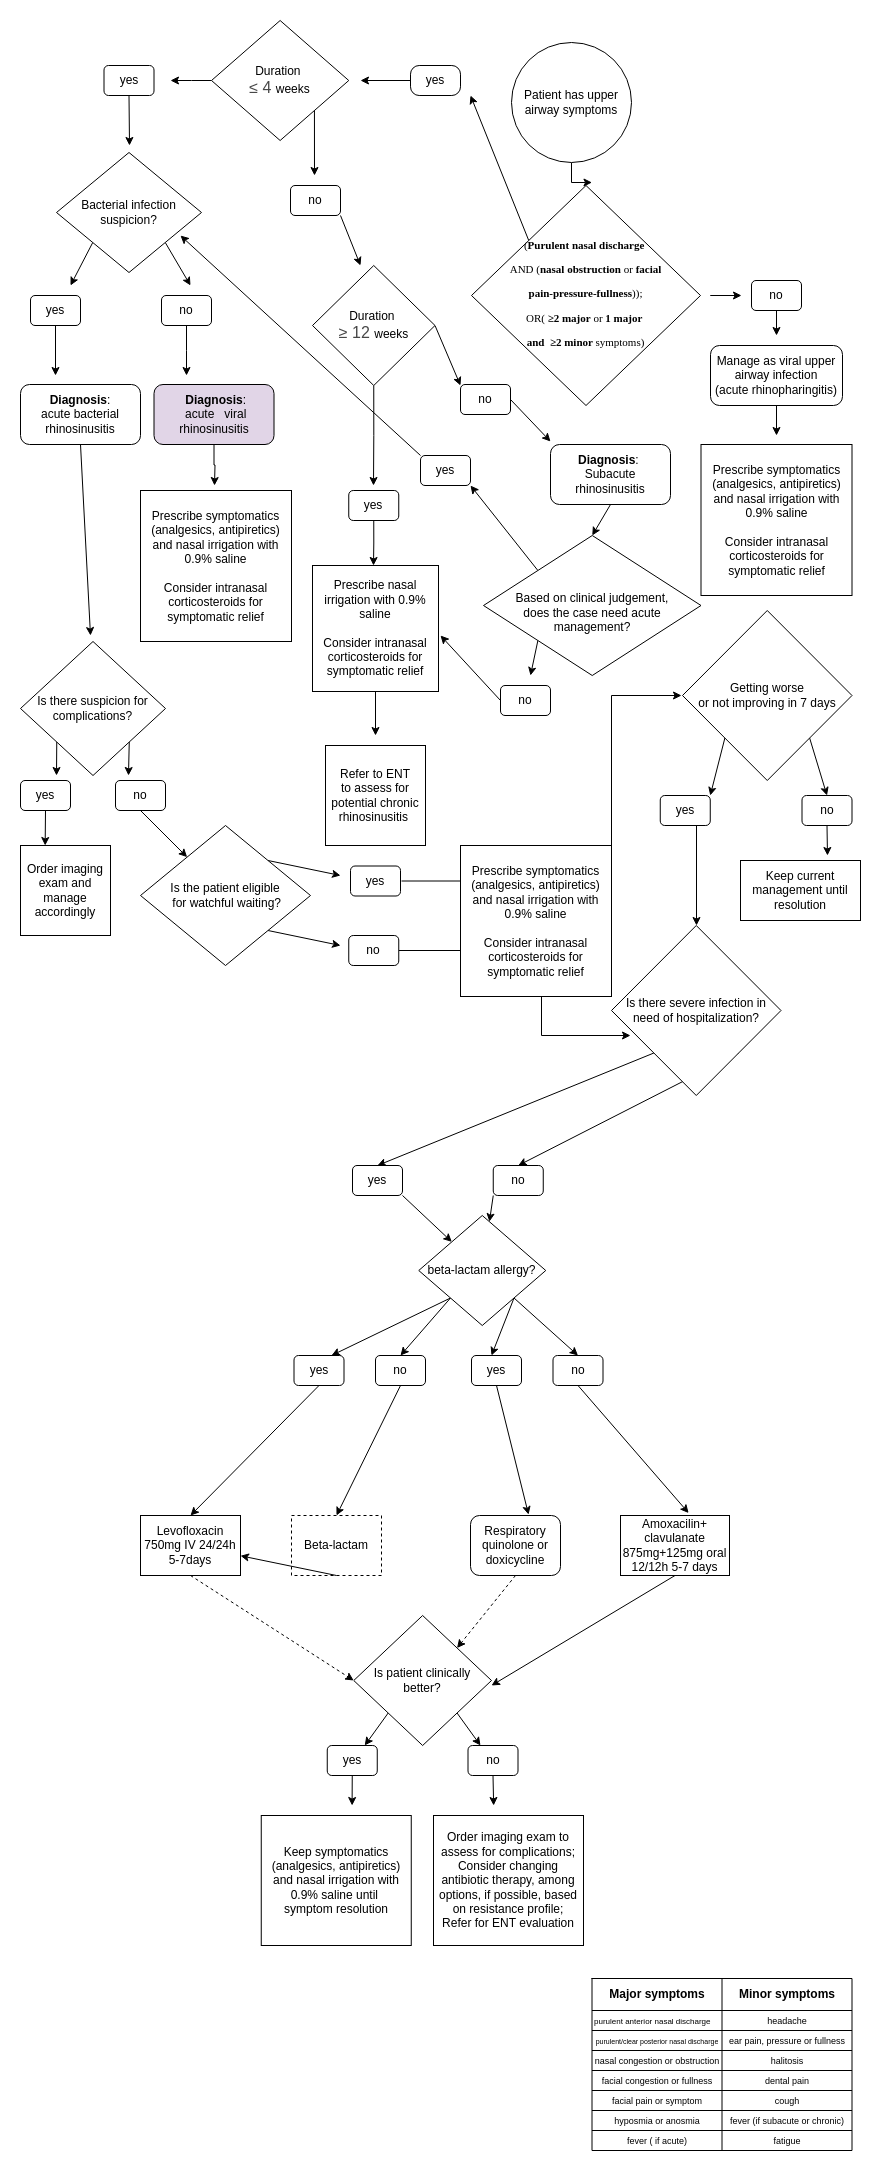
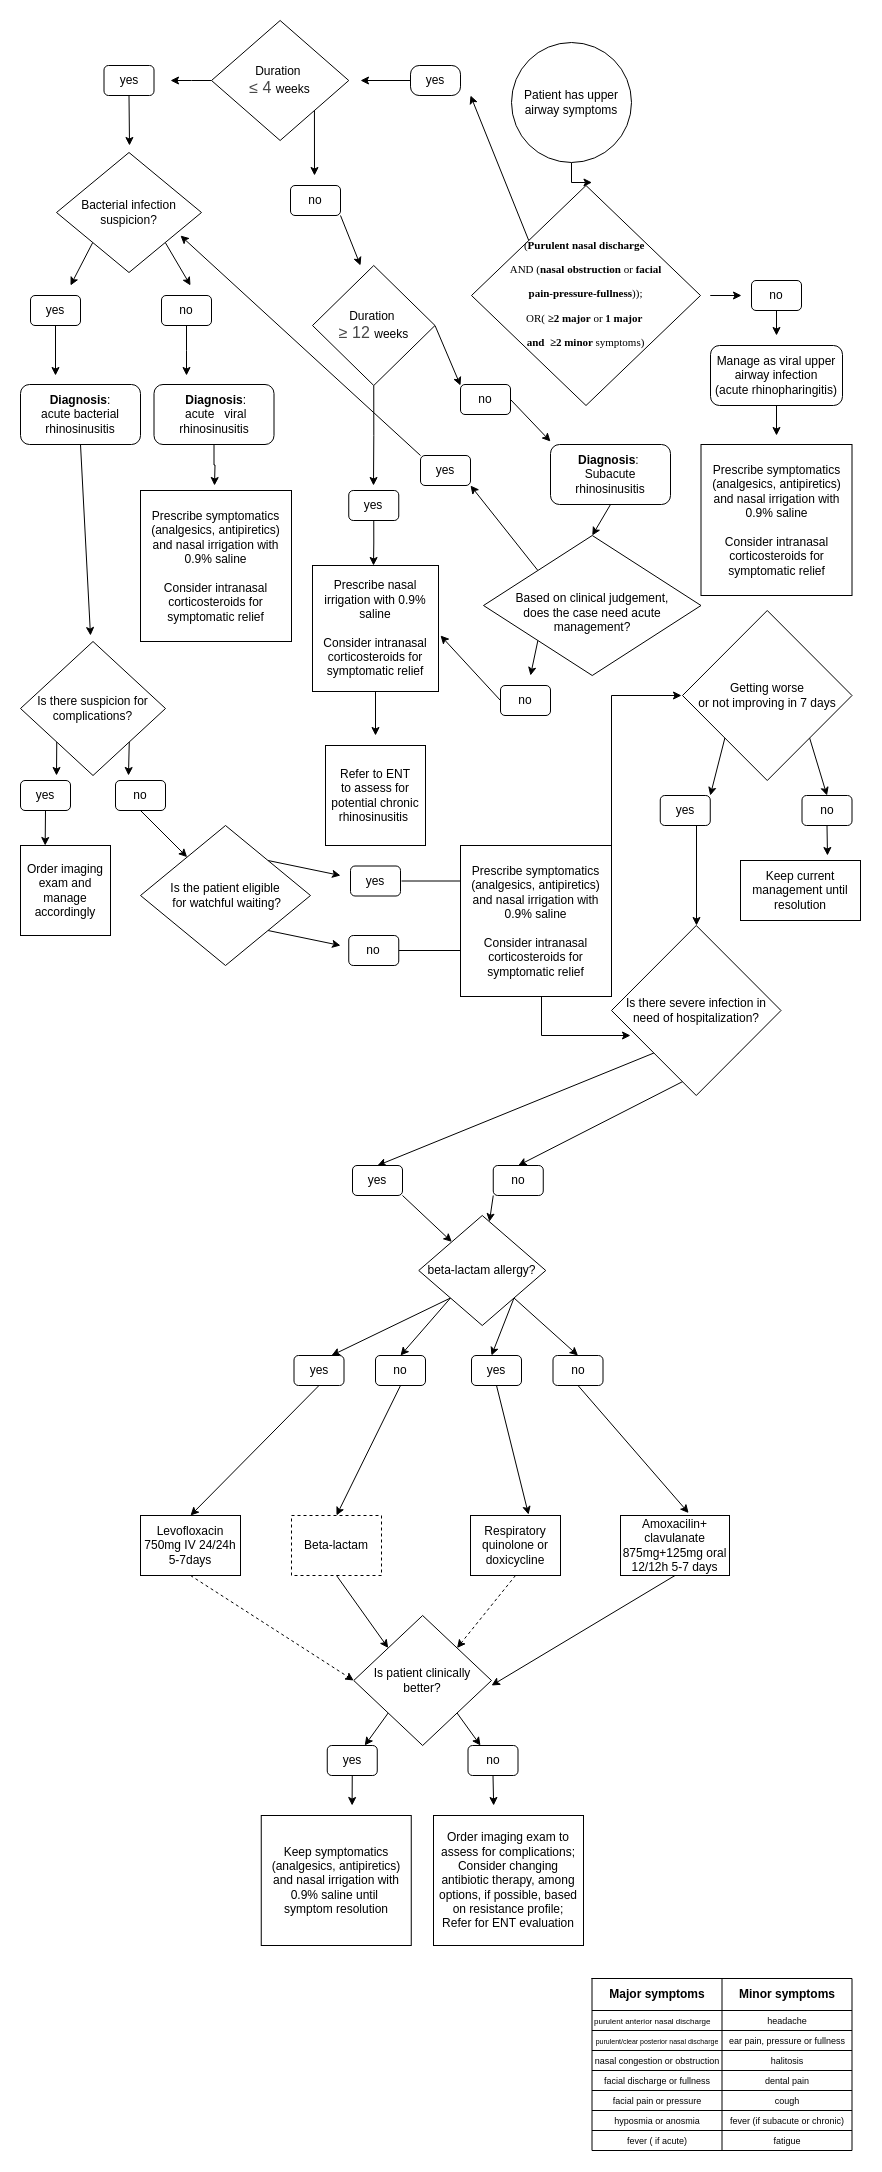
(214, 415) -> (214, 415)
(516, 1546) -> (516, 1546)
(292, 1566) -> (360, 1609)
(658, 2081) -> (658, 2081)
(658, 2101) -> (658, 2101)
